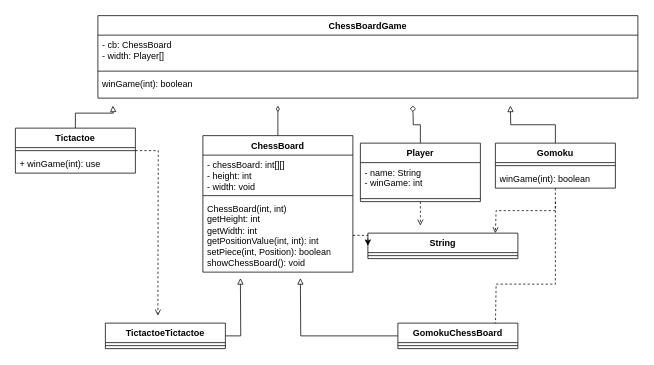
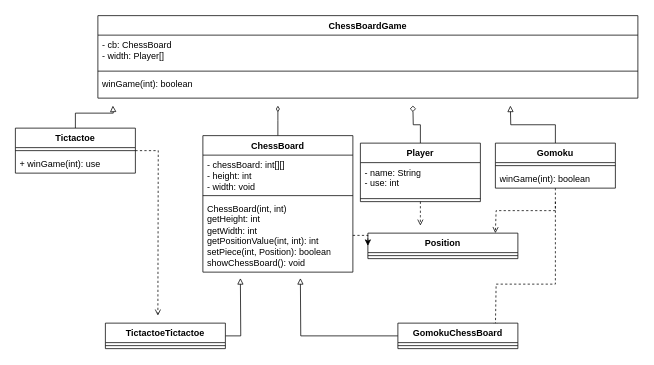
(395, 178) -> (395, 178)
(443, 244) -> (443, 244)
